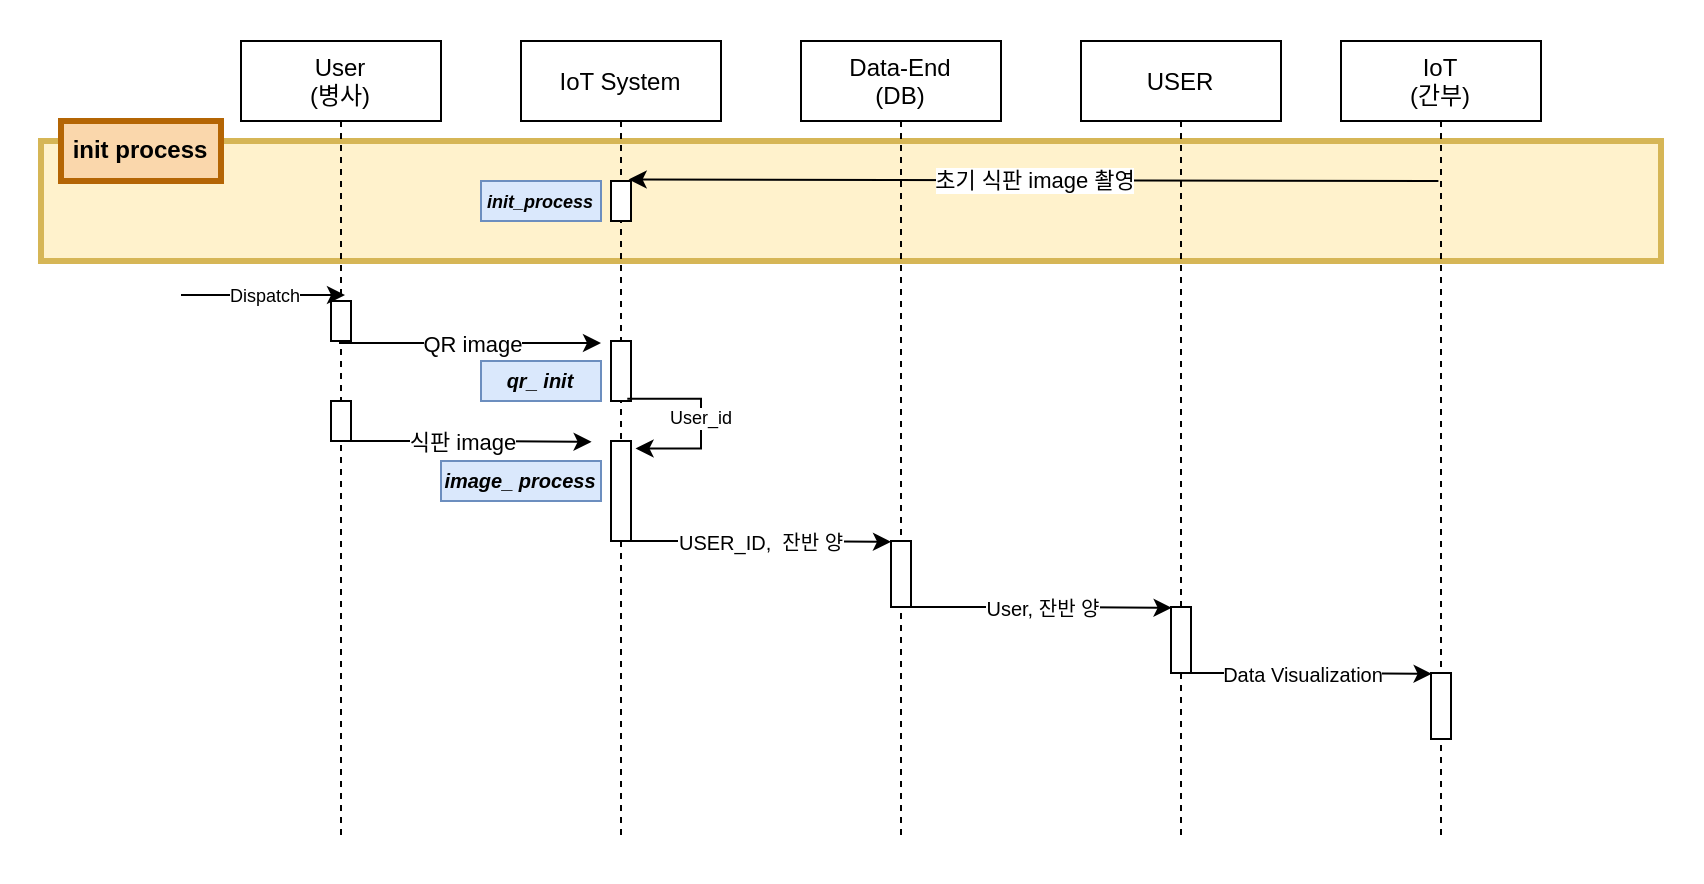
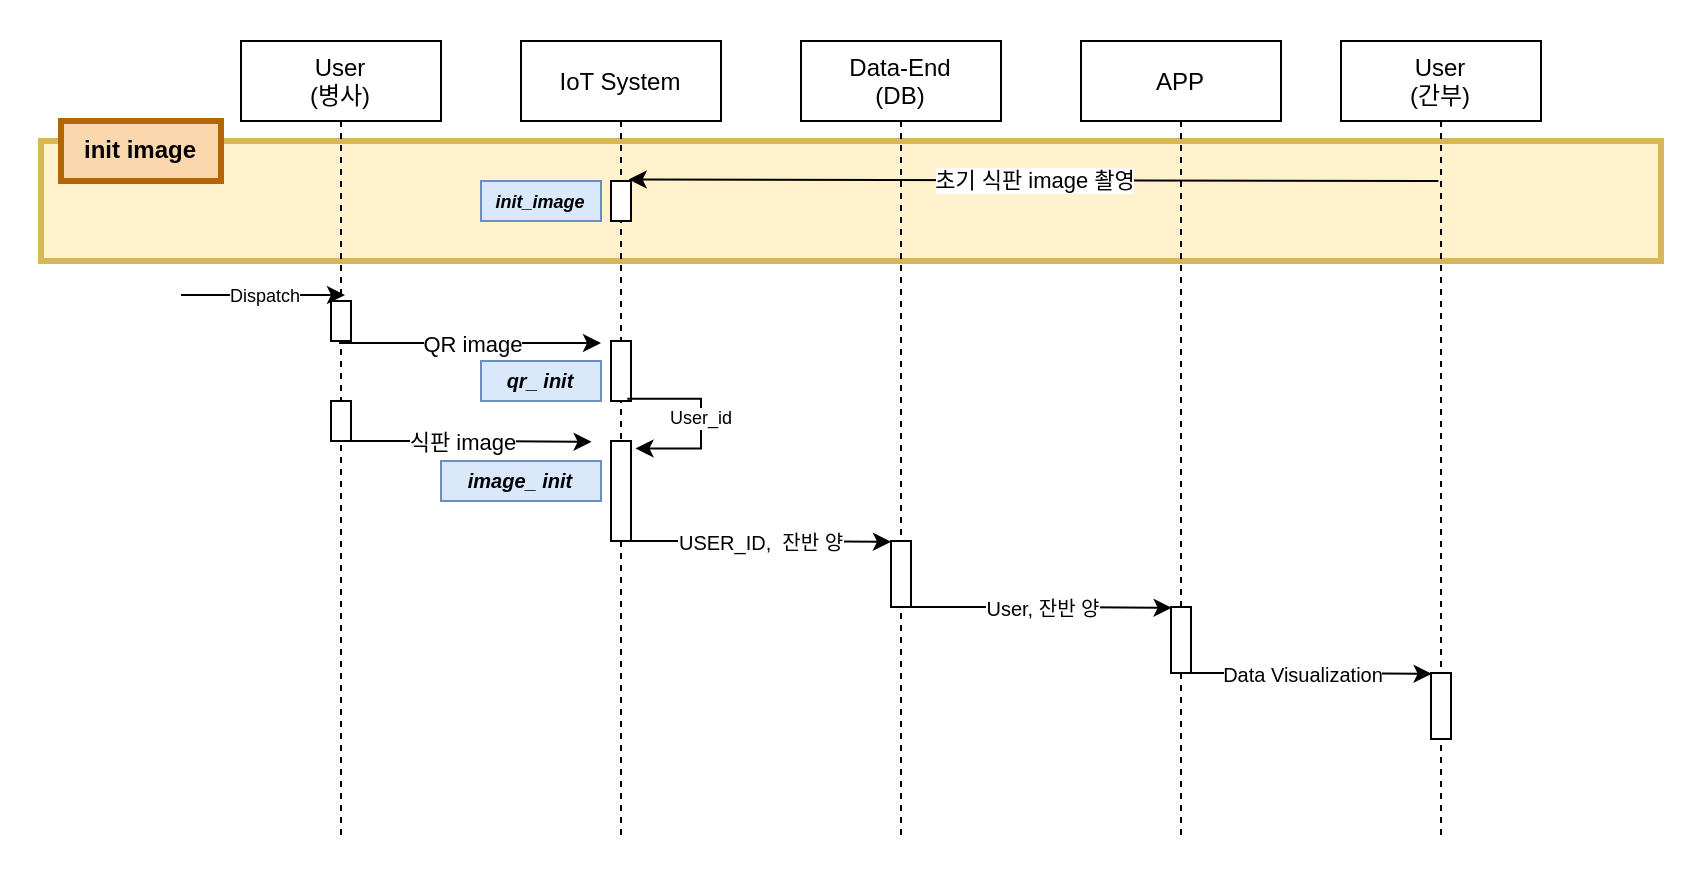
(1440, 68) -> (1440, 68)
(1180, 82) -> (1180, 82)
(141, 151) -> (141, 151)
(541, 201) -> (541, 201)
(521, 481) -> (521, 481)
